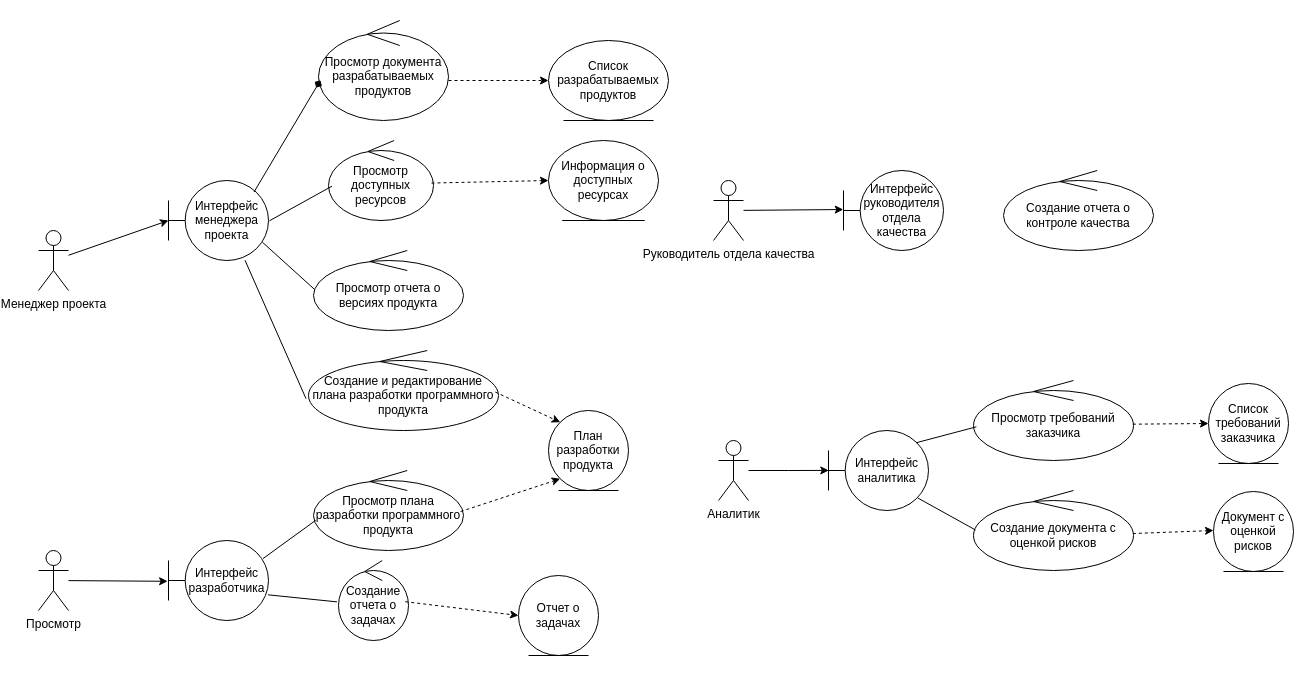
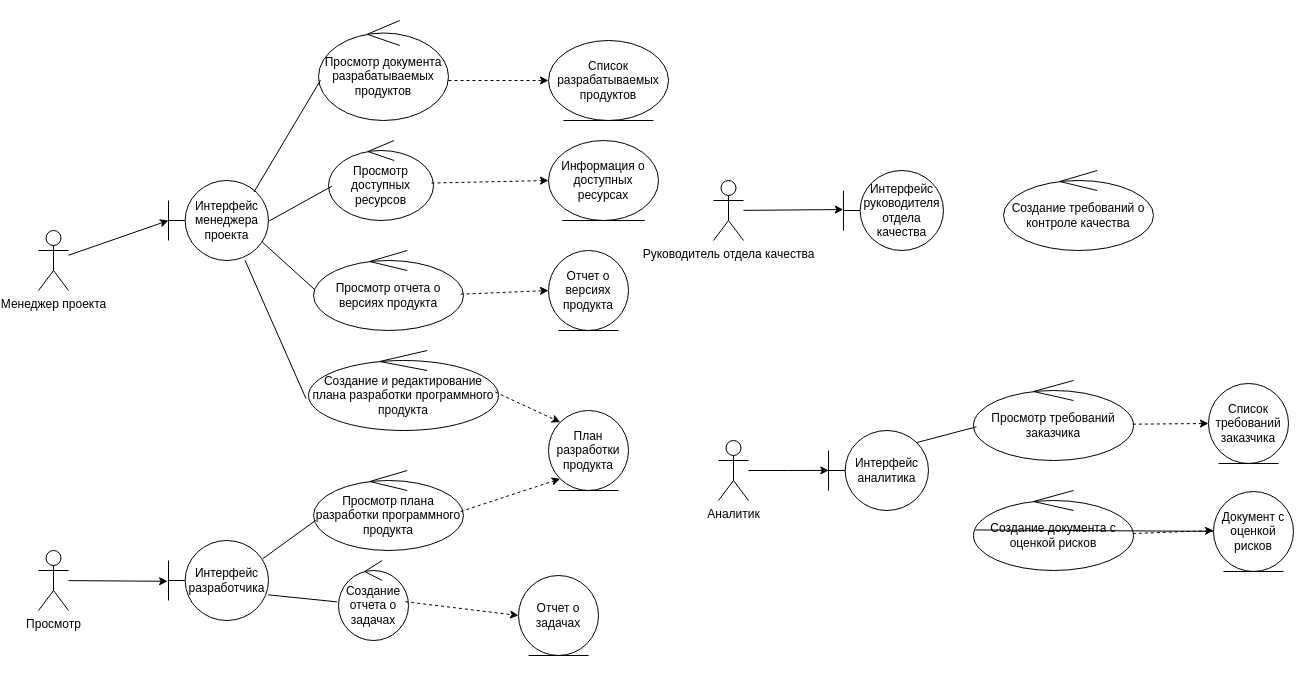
(316, 88) -> (318, 85)
(1079, 216) -> (1079, 216)
none -> (589, 291)
none -> (501, 292)
(947, 514) -> (1065, 530)
